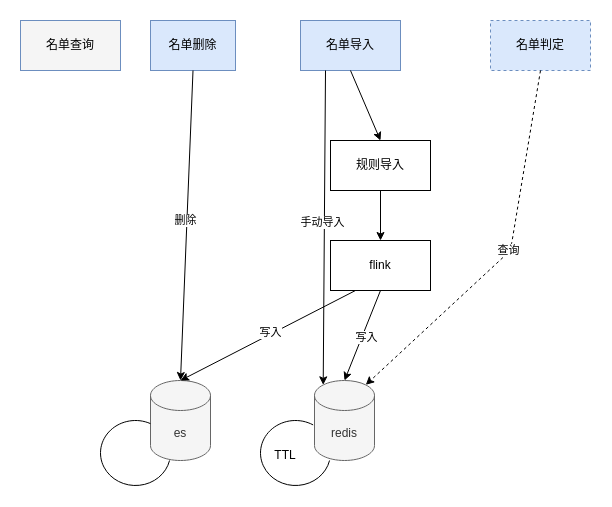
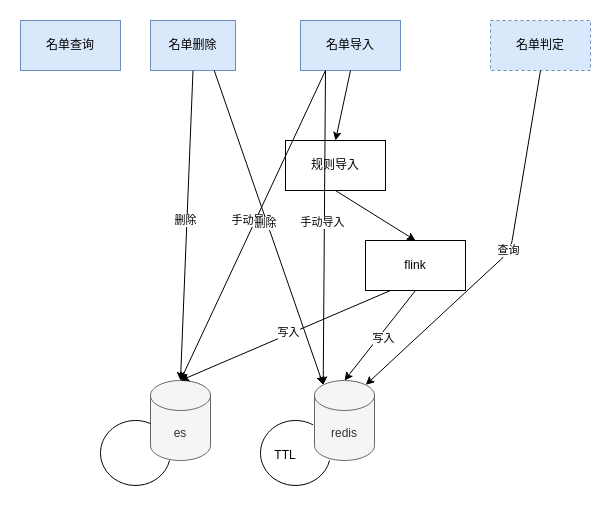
(71, 46) -> (71, 46)
(381, 166) -> (336, 166)
none -> (253, 225)
none -> (268, 225)
(381, 266) -> (416, 266)
(436, 319) -> (436, 319)
